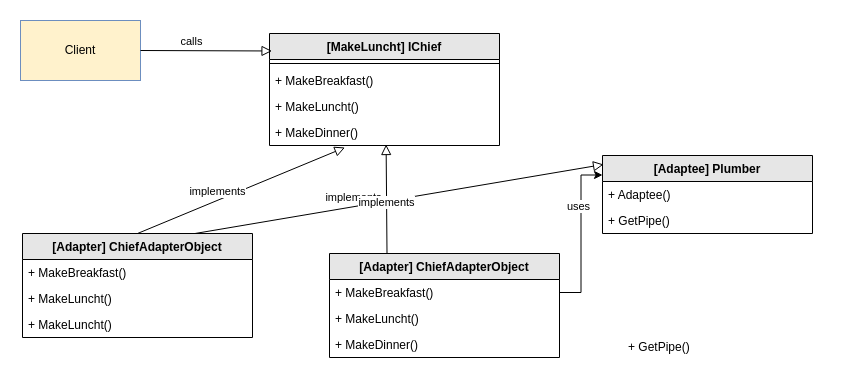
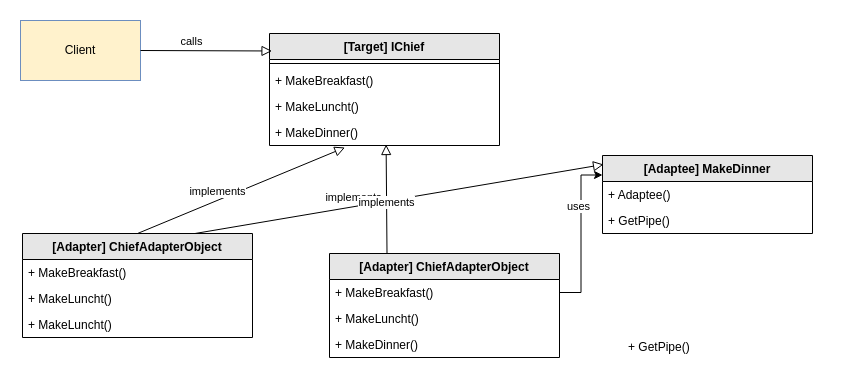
(385, 48) -> (385, 48)
(708, 170) -> (708, 170)
